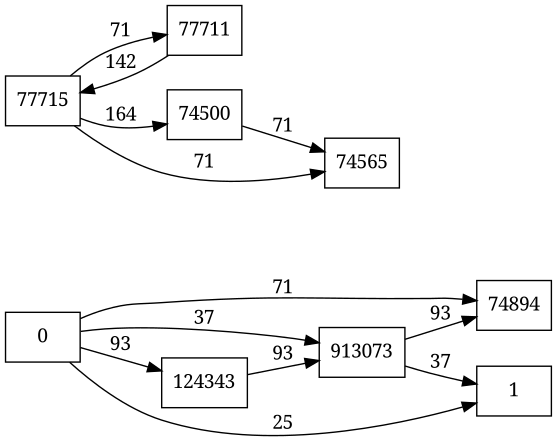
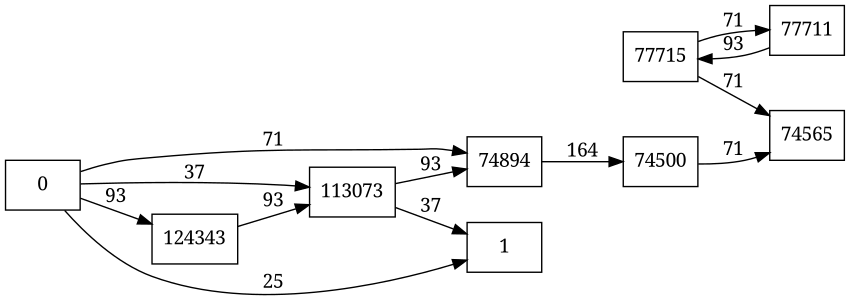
(121, 63) -> (734, 45)
(116, 127) -> (575, 162)
(362, 352) -> (352, 192)
